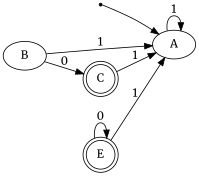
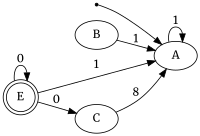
(135, 56) -> (136, 93)
(60, 67) -> (53, 106)
(101, 79) -> (97, 119)
